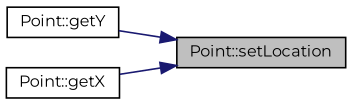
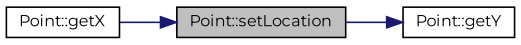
(140, 34) -> (366, 22)
